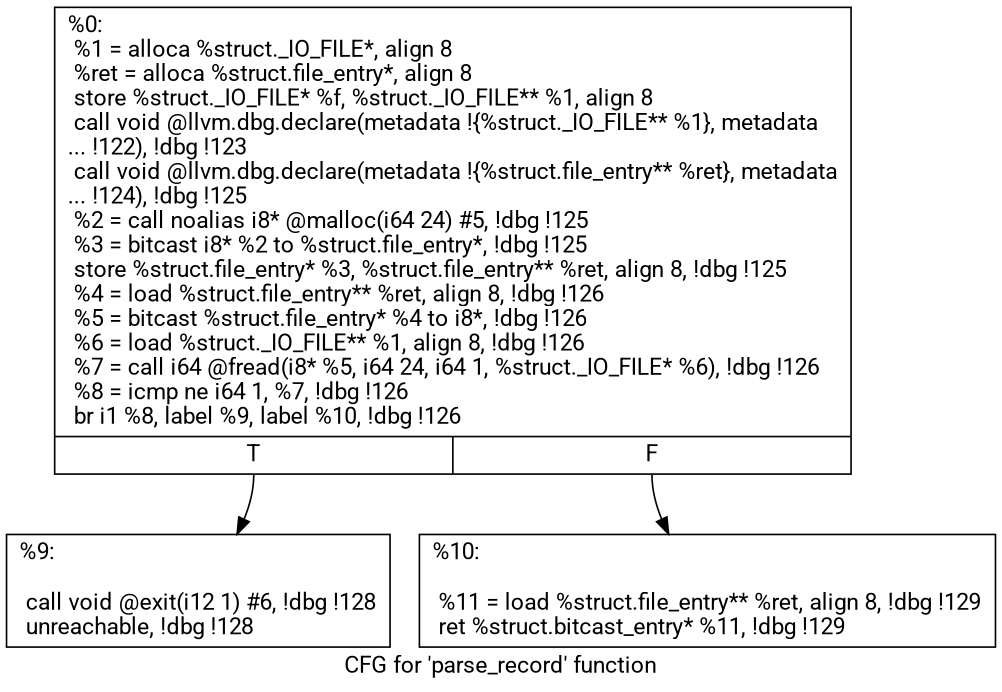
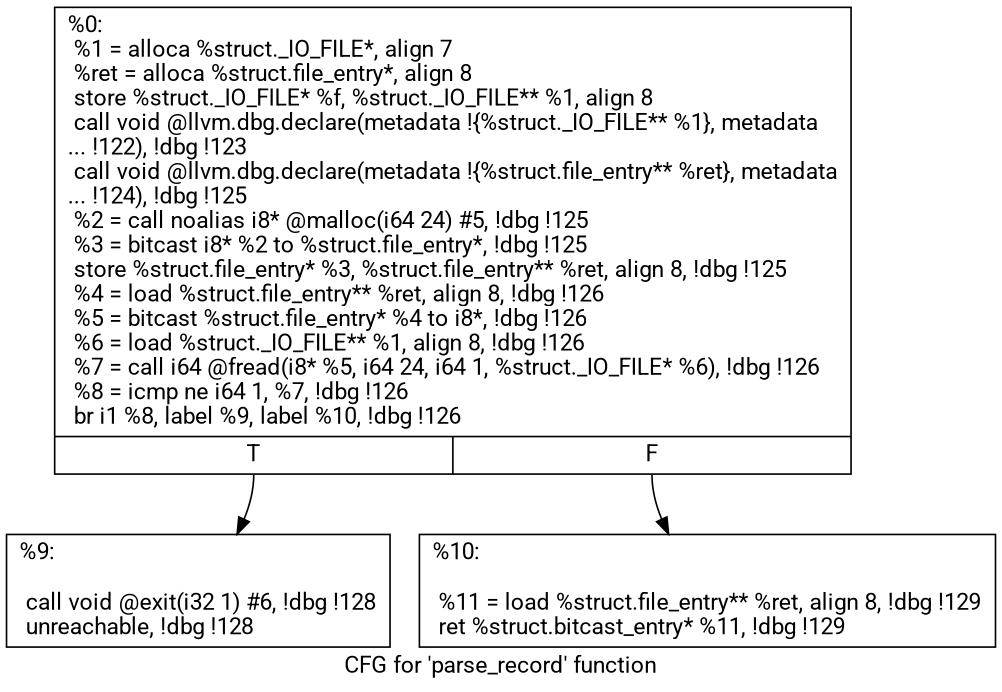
(260, 50) -> (260, 50)
(198, 603) -> (198, 603)
